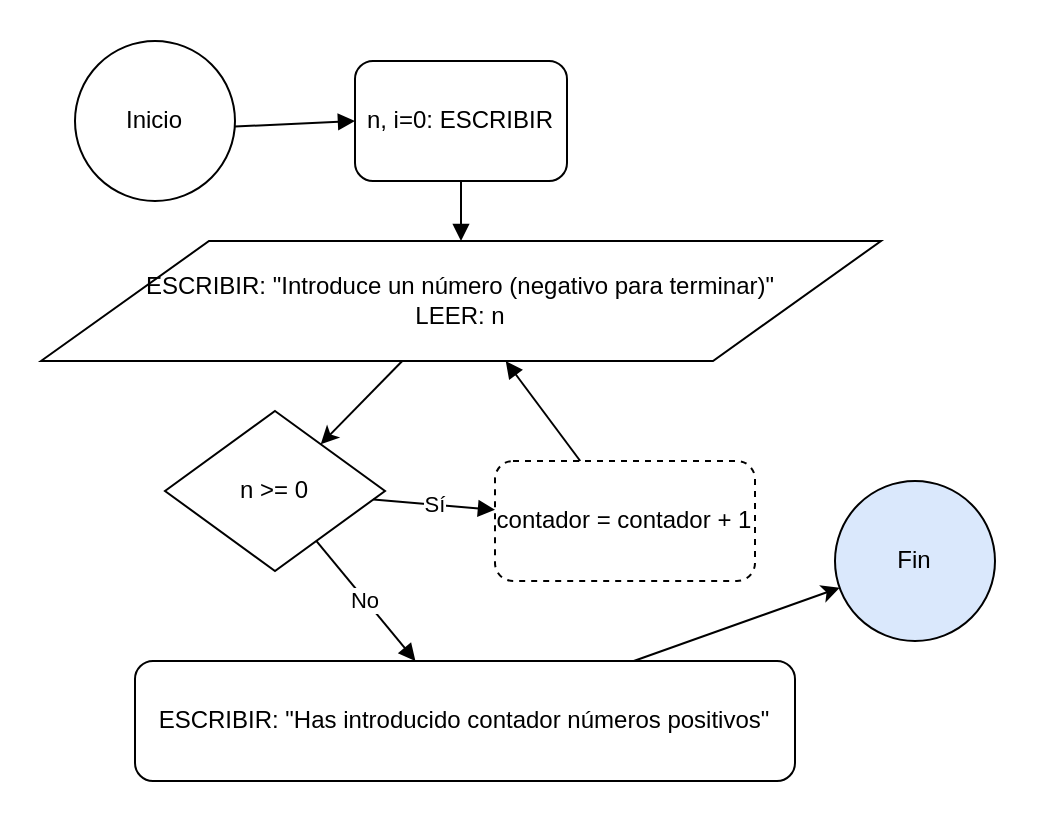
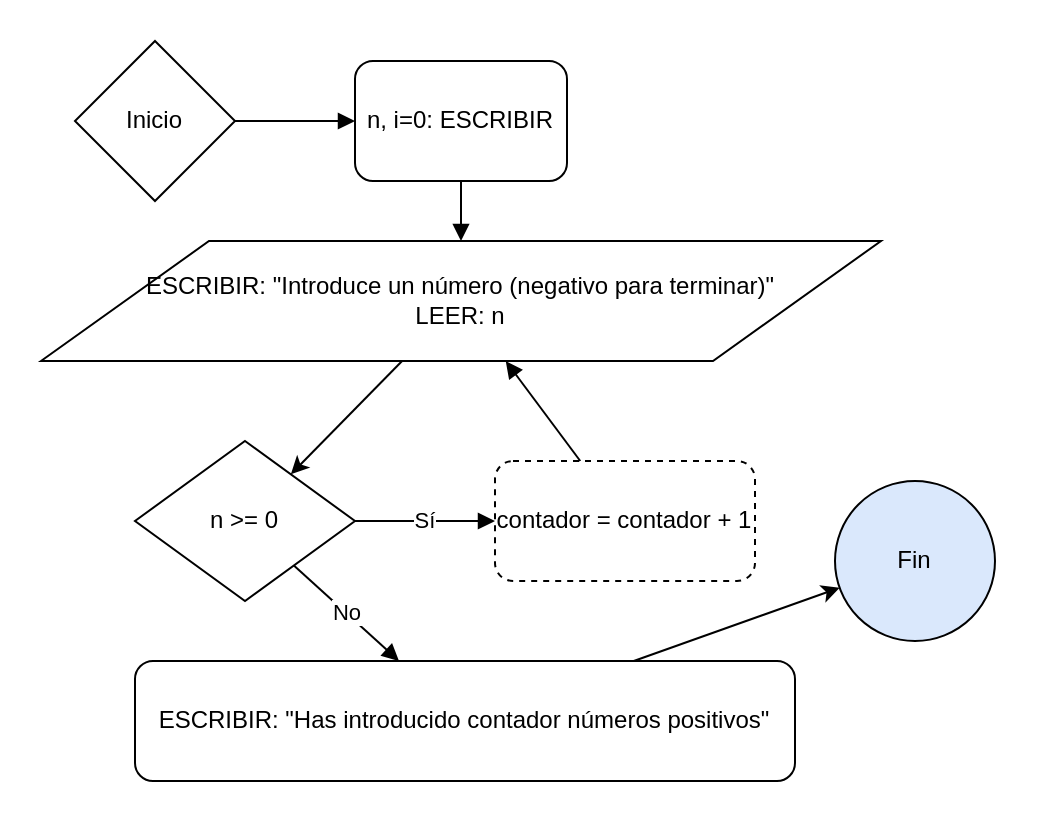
(155, 121) -> (155, 121)
(275, 491) -> (245, 521)
